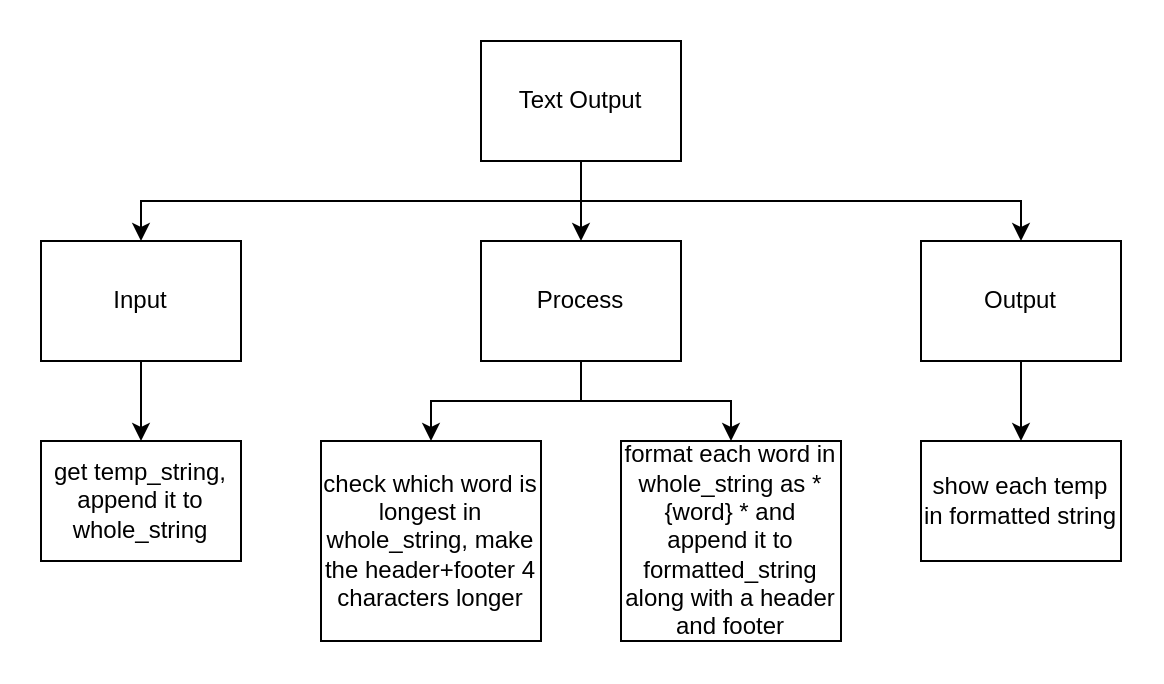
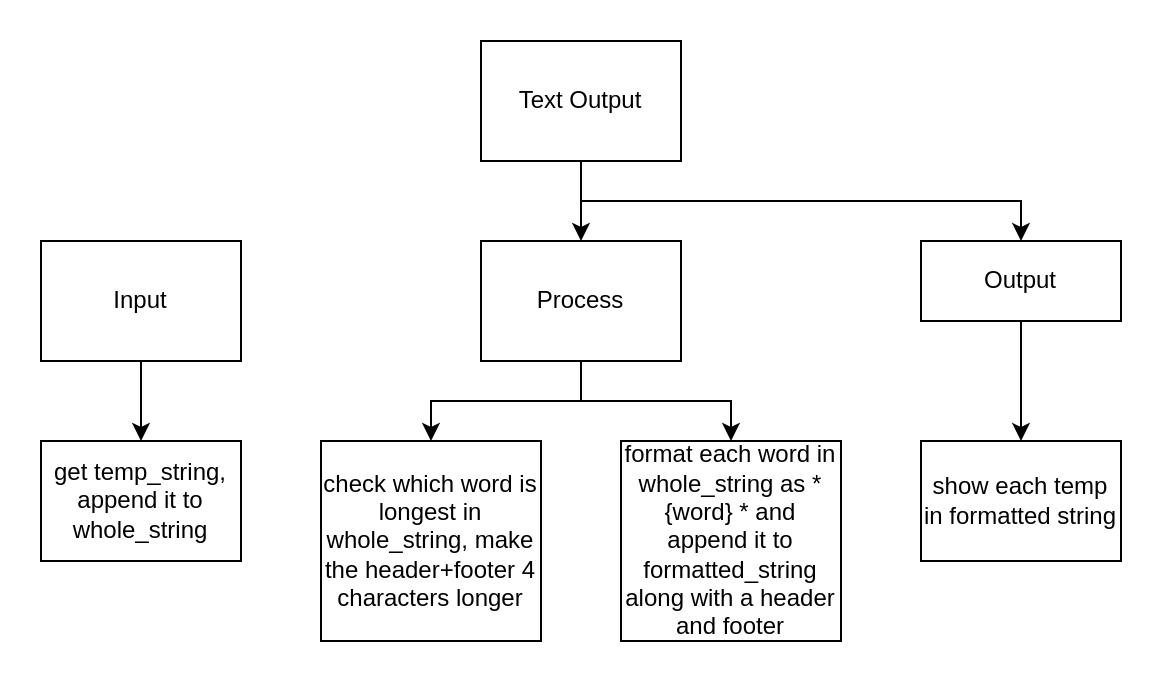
(346, 201) -> none
(1021, 301) -> (1021, 281)
